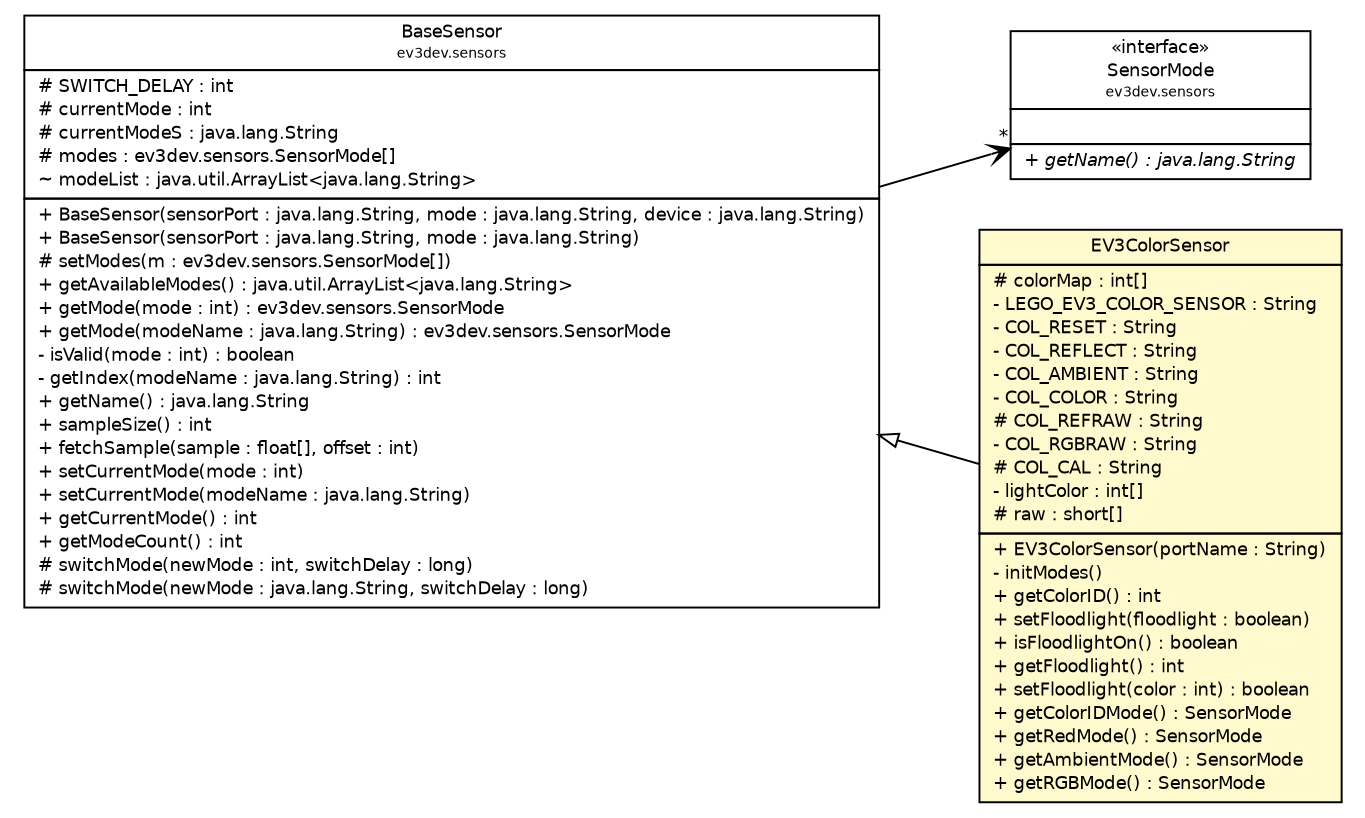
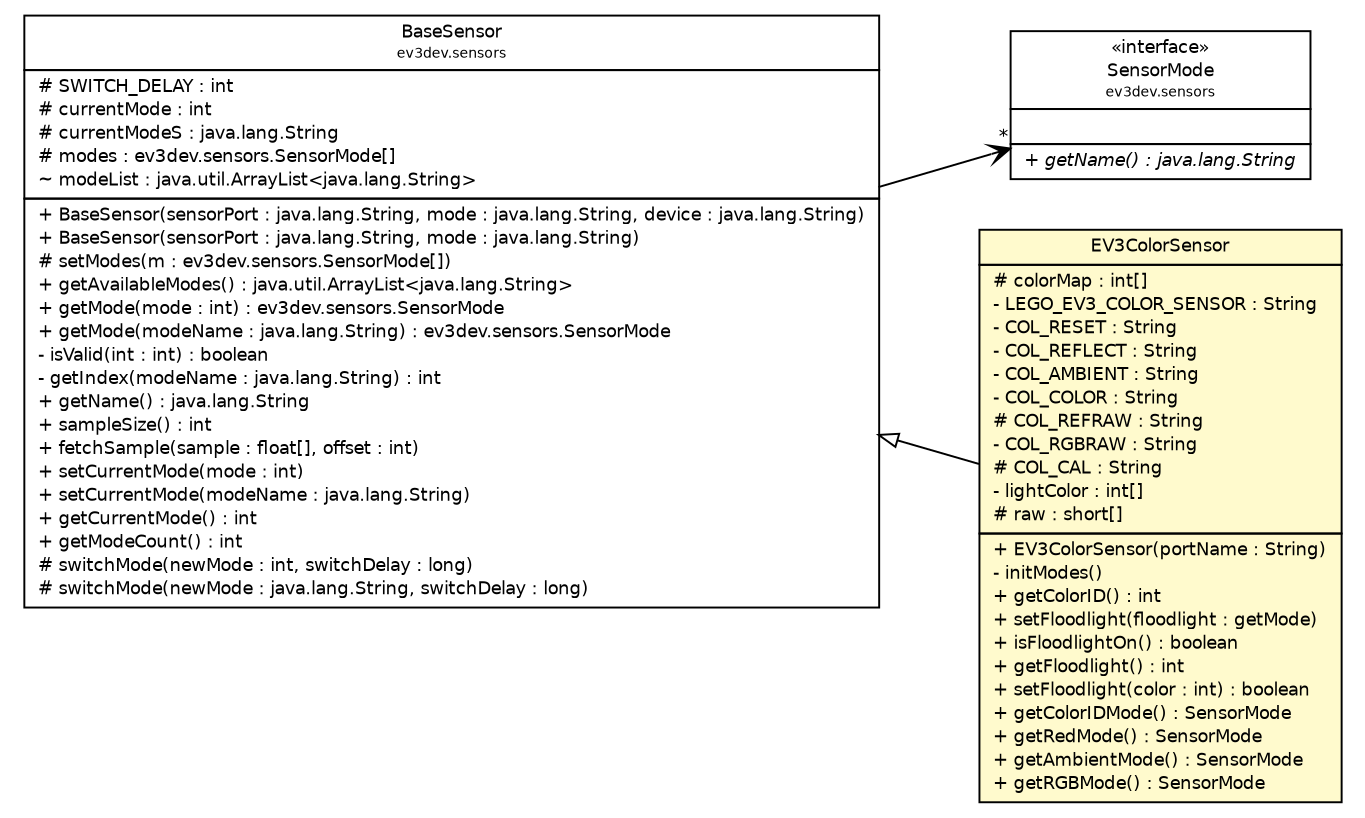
(167, 355) -> (154, 355)
(1152, 620) -> (1156, 620)
